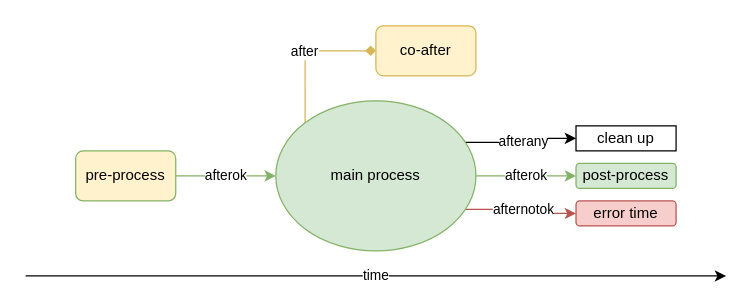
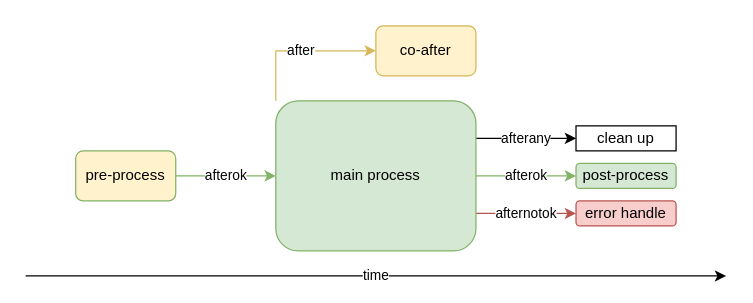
(365, 51) -> (366, 51)
(376, 176) -> (376, 176)
(626, 213) -> (626, 213)
